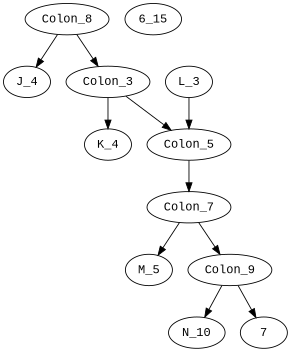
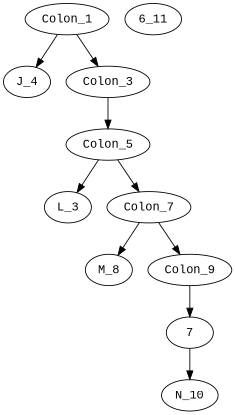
(67, 19) -> (67, 19)
(153, 19) -> (153, 19)
(189, 109) -> (90, 173)
(108, 145) -> none
(149, 270) -> (109, 270)
(215, 297) -> (190, 360)
